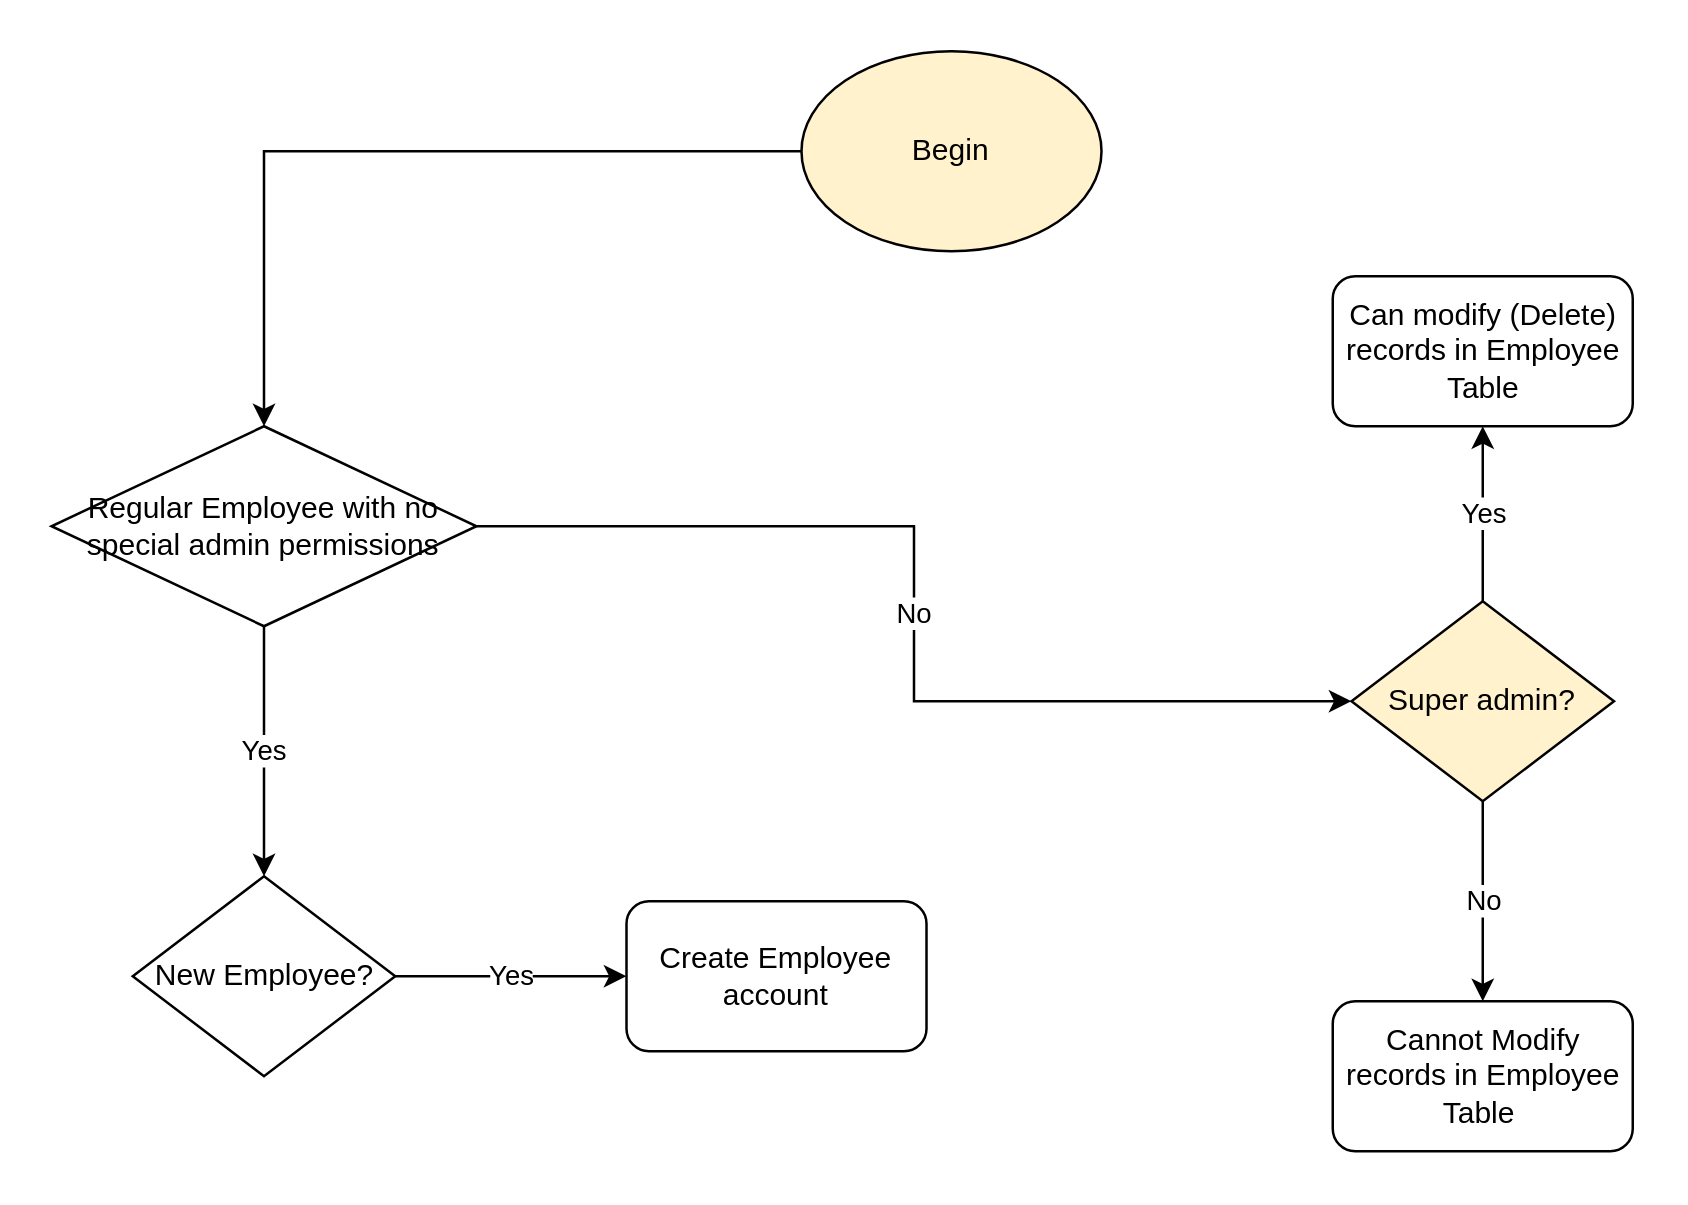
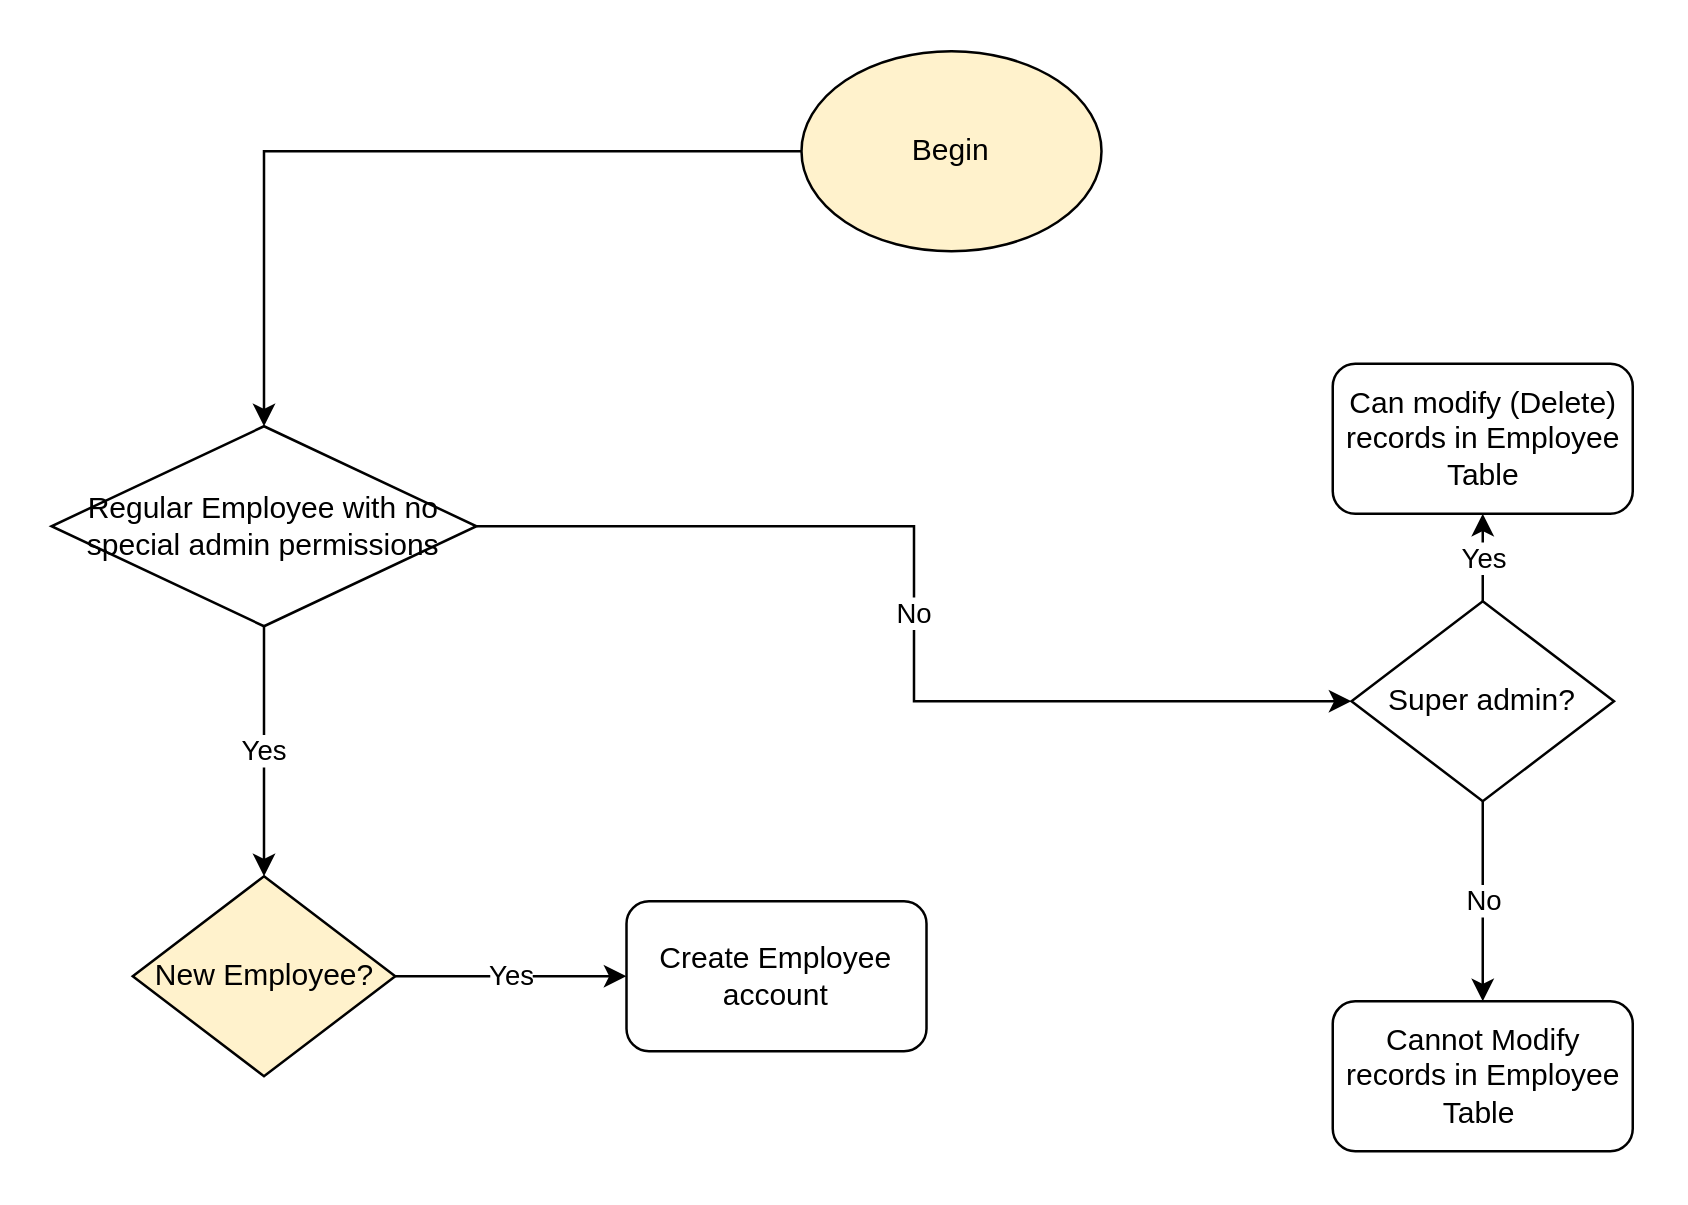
(1483, 351) -> (1483, 439)
(1483, 701) -> (1483, 701)
(264, 976) -> (264, 976)
